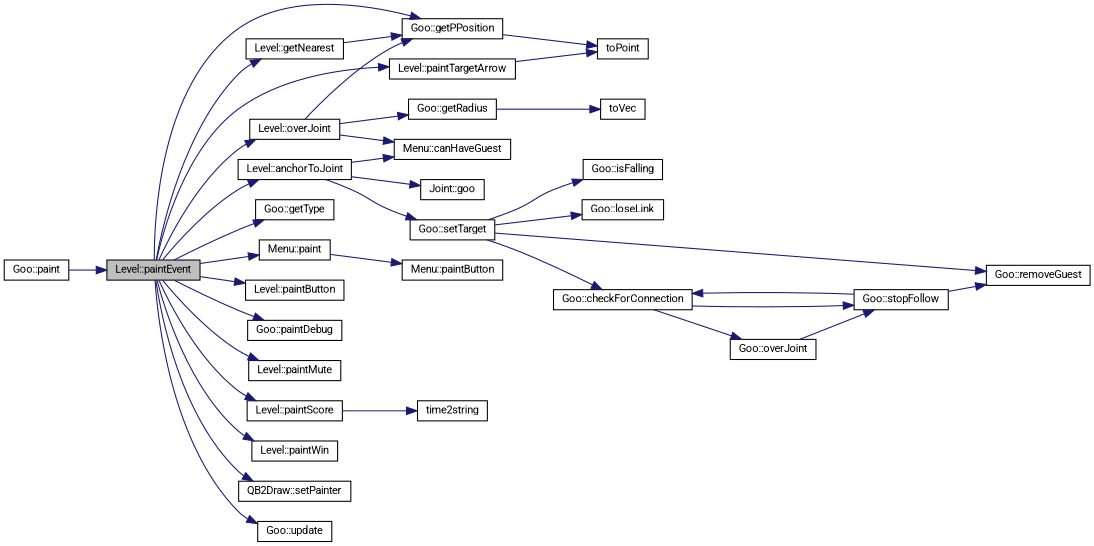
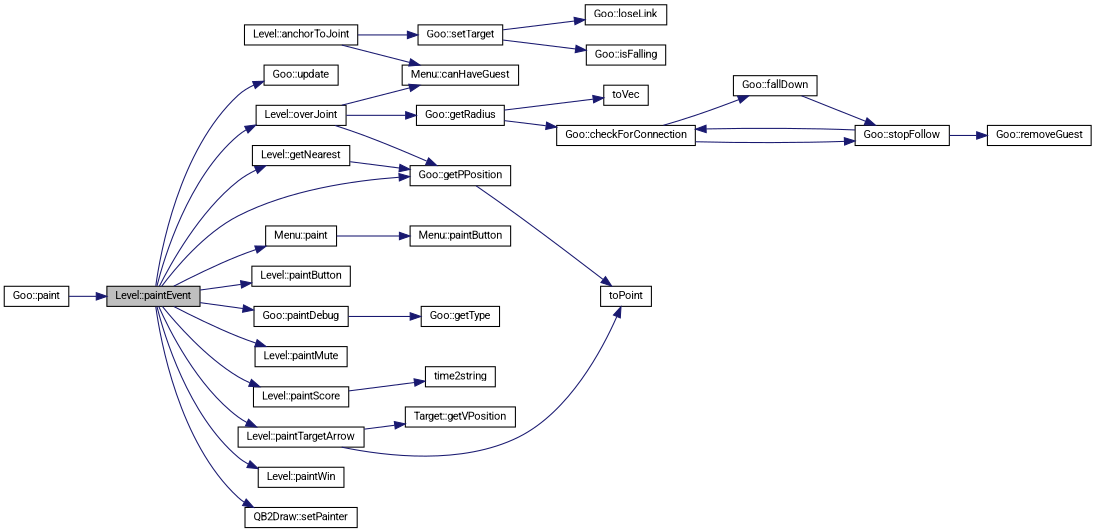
(452, 190) -> none
(202, 218) -> none
(214, 241) -> (379, 316)
(735, 252) -> none
(541, 261) -> (525, 123)
(773, 349) -> (775, 86)
none -> (460, 417)
